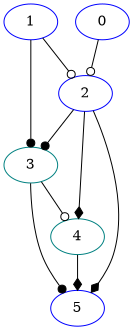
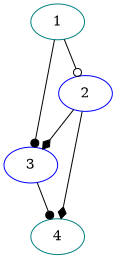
(31, 22) -> (58, 22)
(102, 22) -> none
(61, 126) -> (62, 125)
(31, 165) -> (31, 165)
(52, 198) -> (43, 197)
(78, 308) -> none
